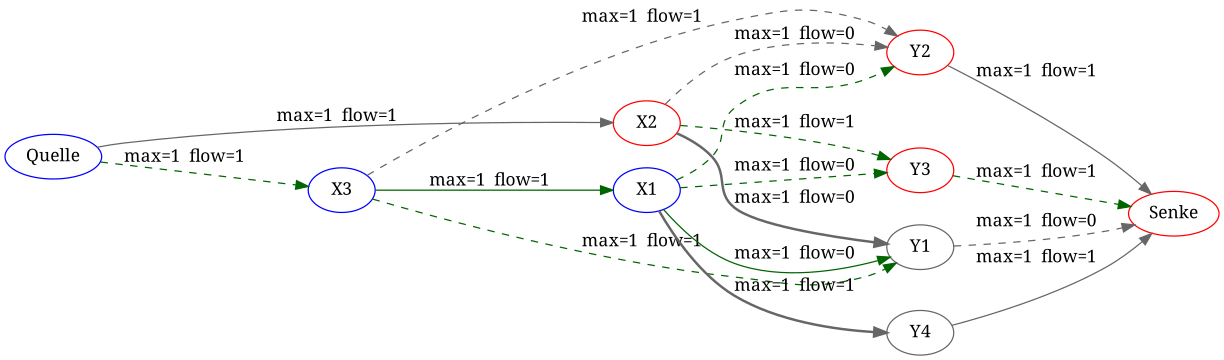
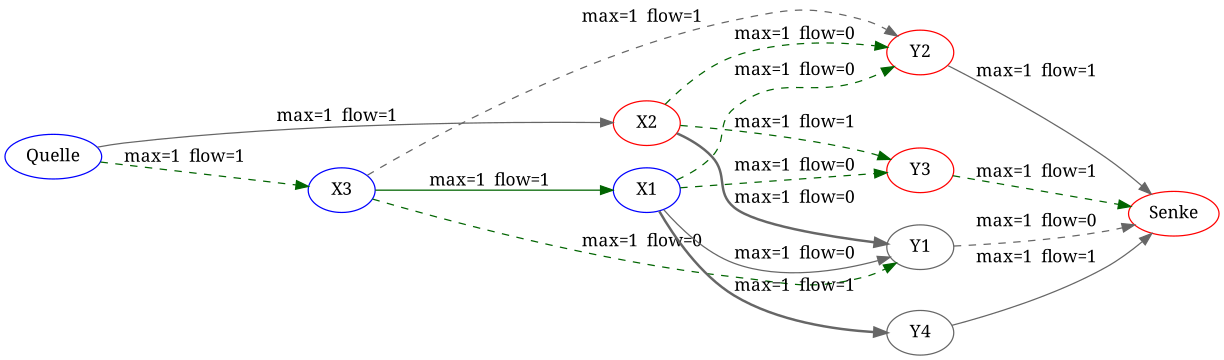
(762, 49) -> (762, 49)
(647, 242) -> (647, 242)
(762, 270) -> (762, 270)
